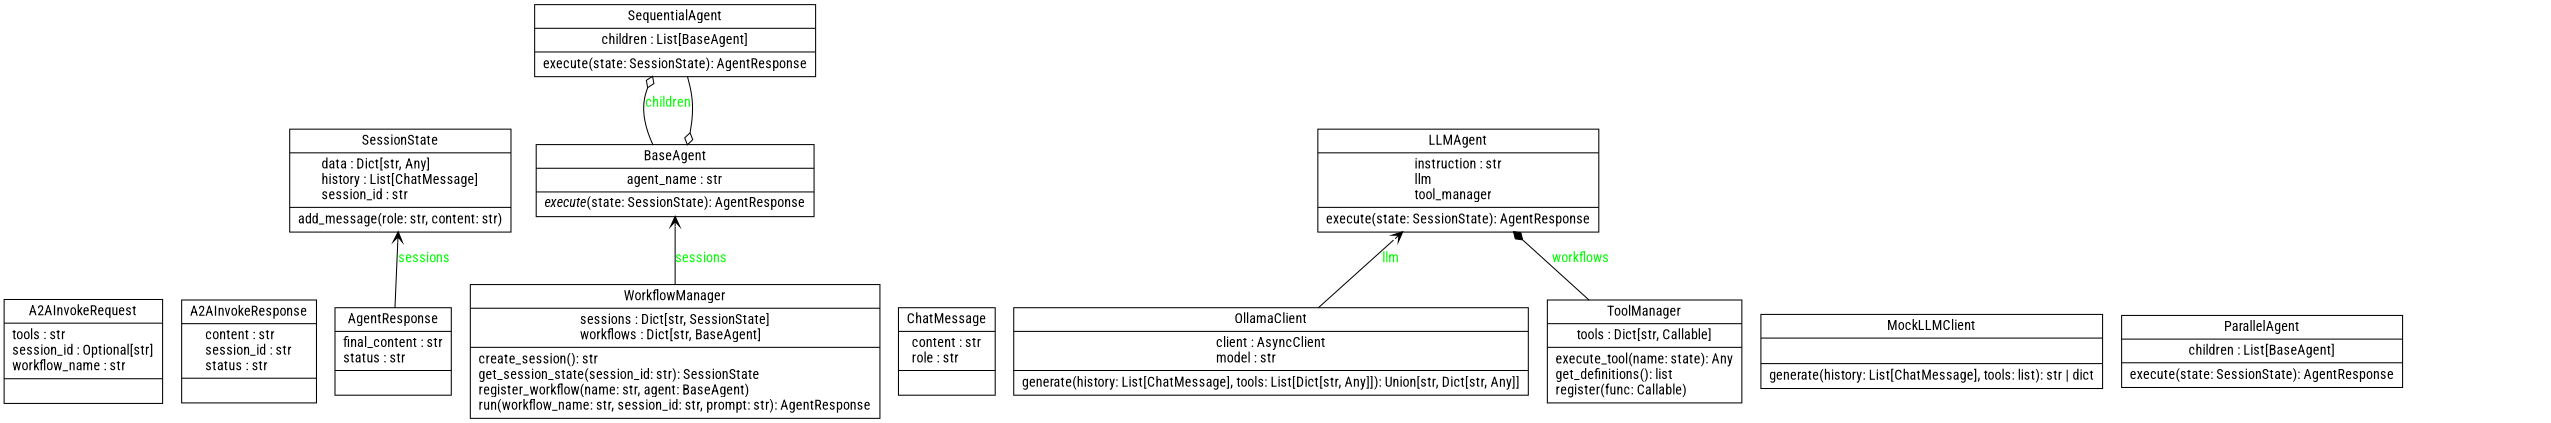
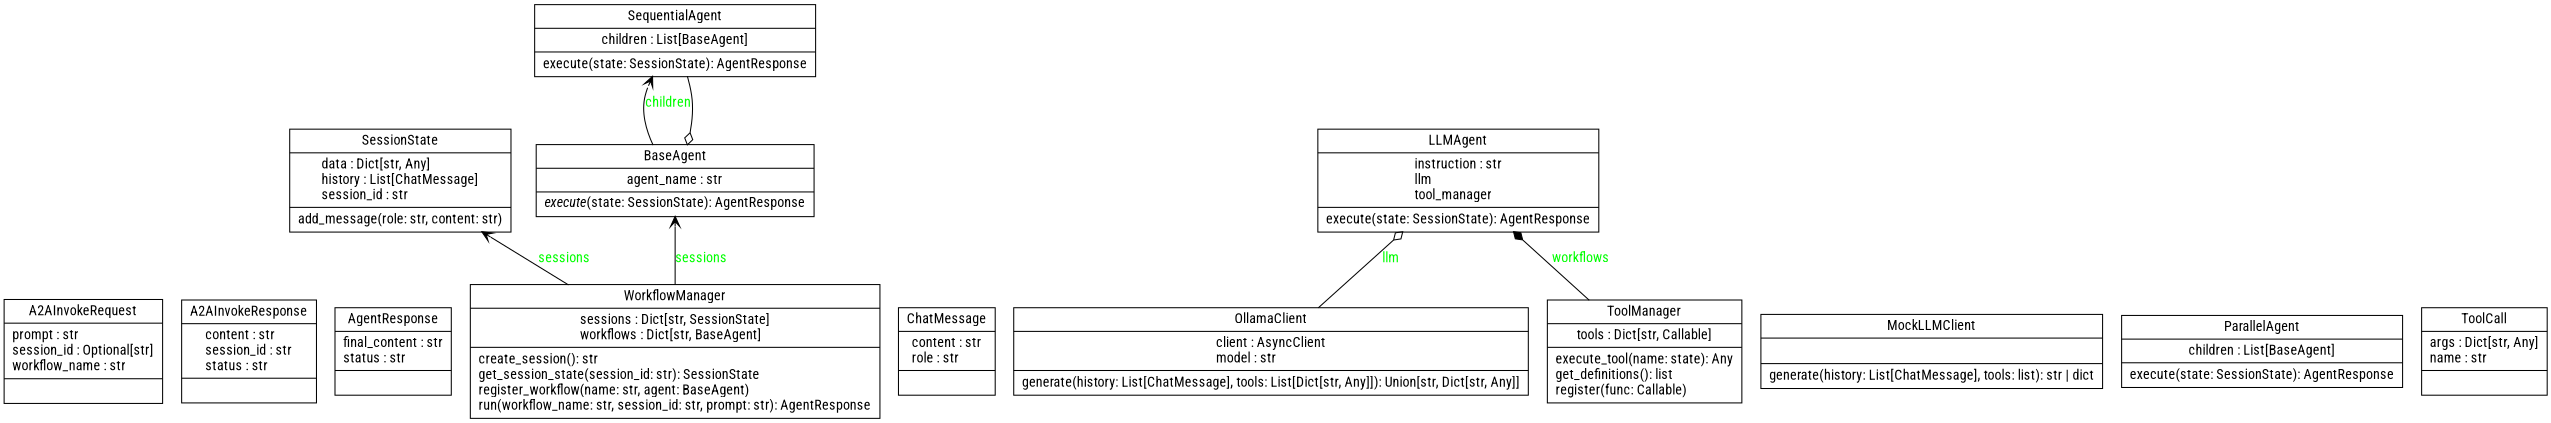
(644, 117) -> (644, 117)
(1356, 274) -> (1356, 274)
(396, 275) -> (530, 261)
(39, 335) -> (46, 335)
none -> (2484, 351)
